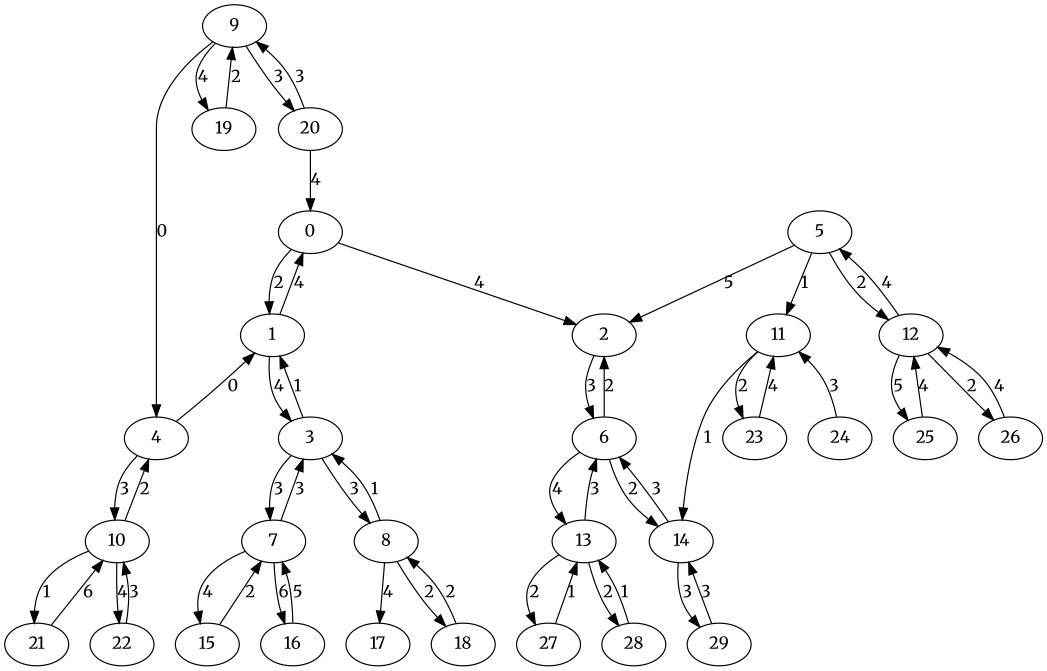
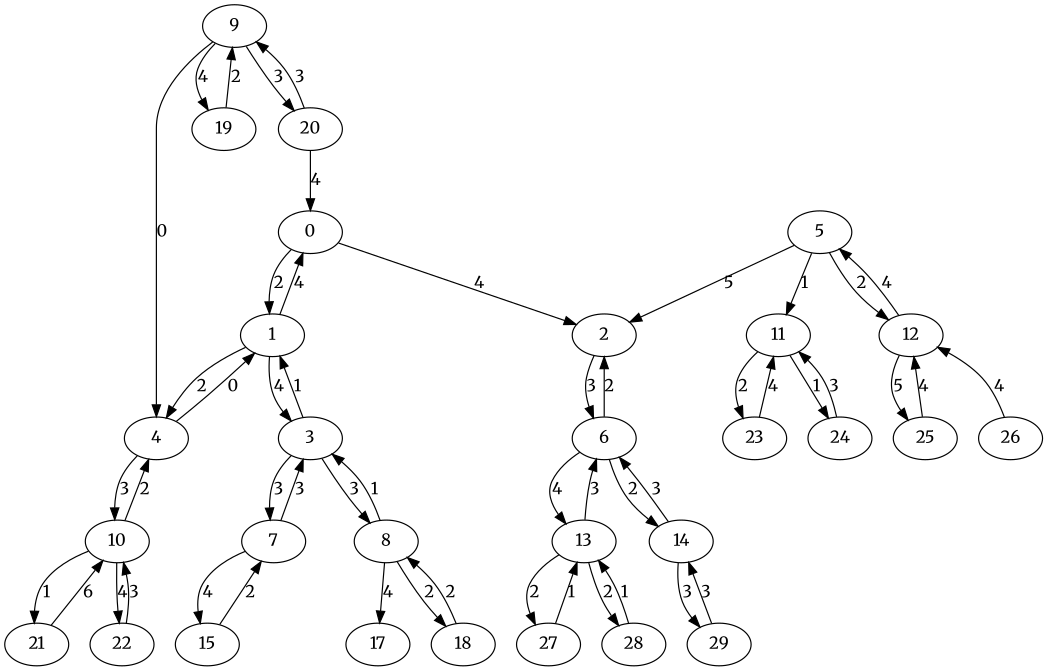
none -> (204, 372)
(956, 382) -> none
(702, 421) -> (806, 382)
(293, 644) -> none
